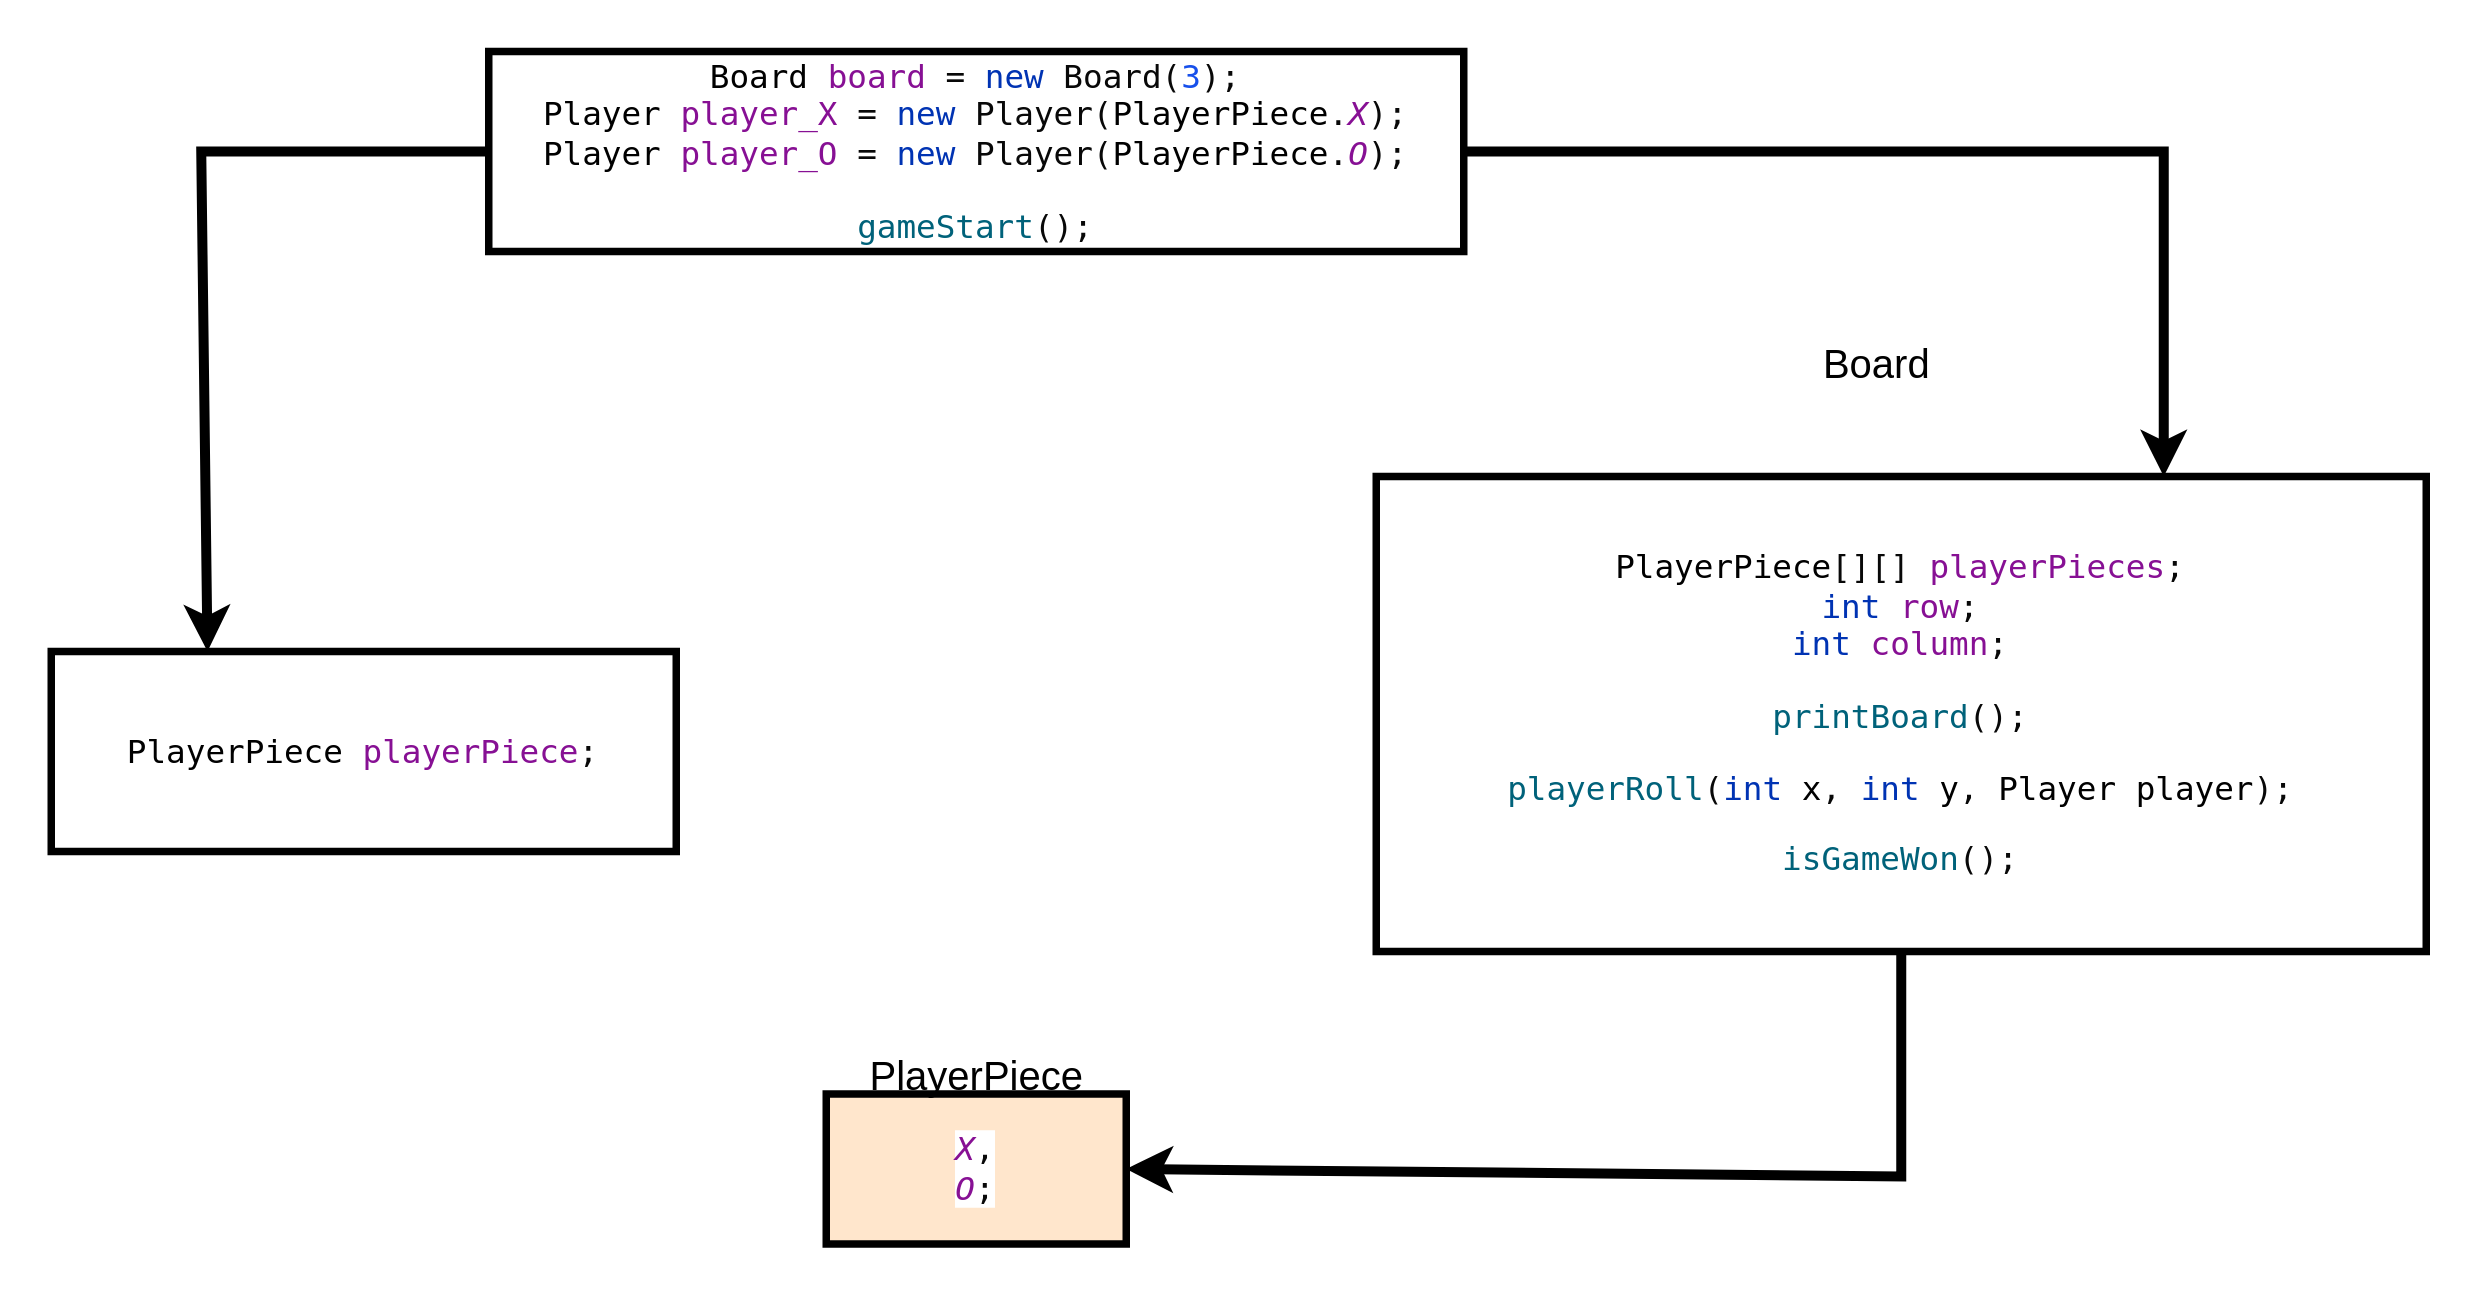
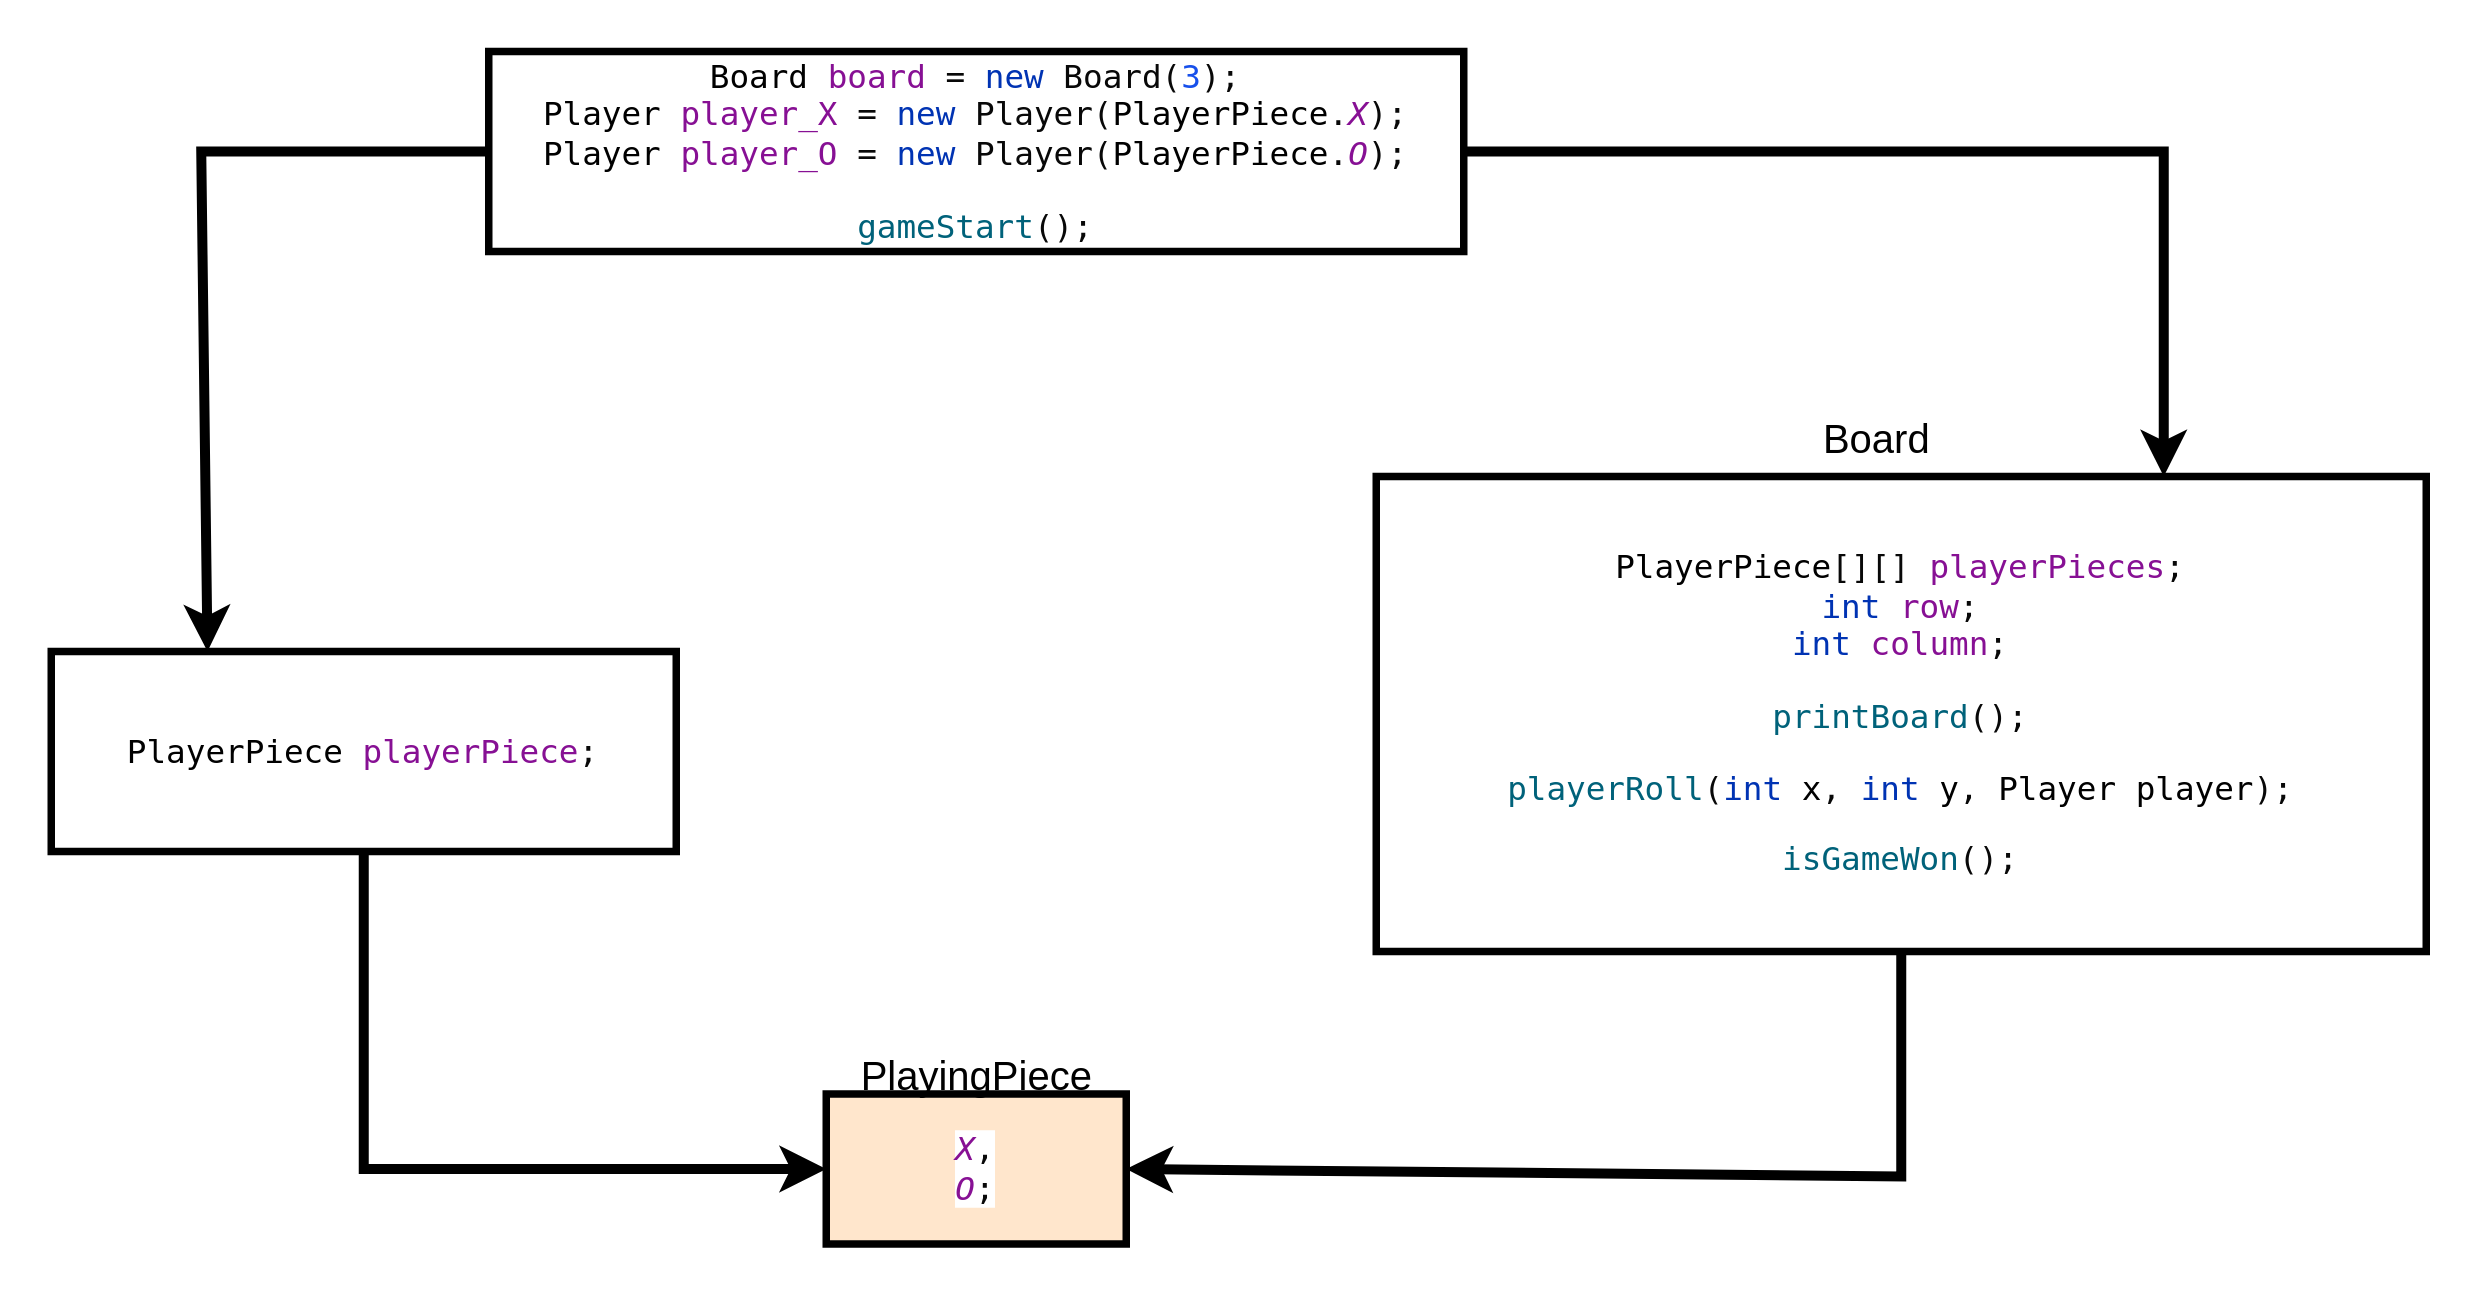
(1876, 364) -> (1876, 439)
(978, 1076) -> (978, 1076)
none -> (422, 1169)
